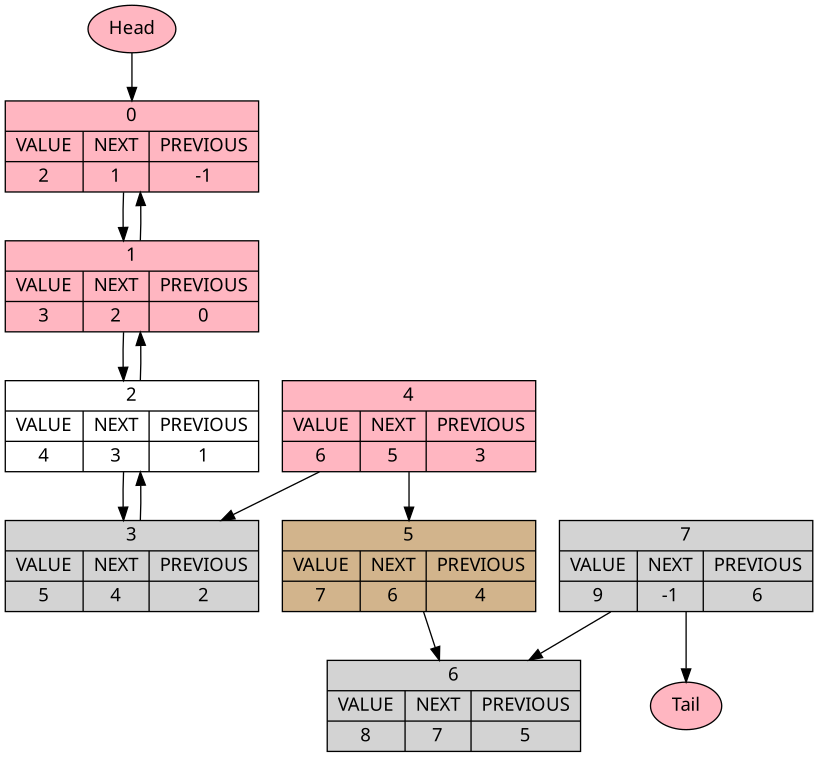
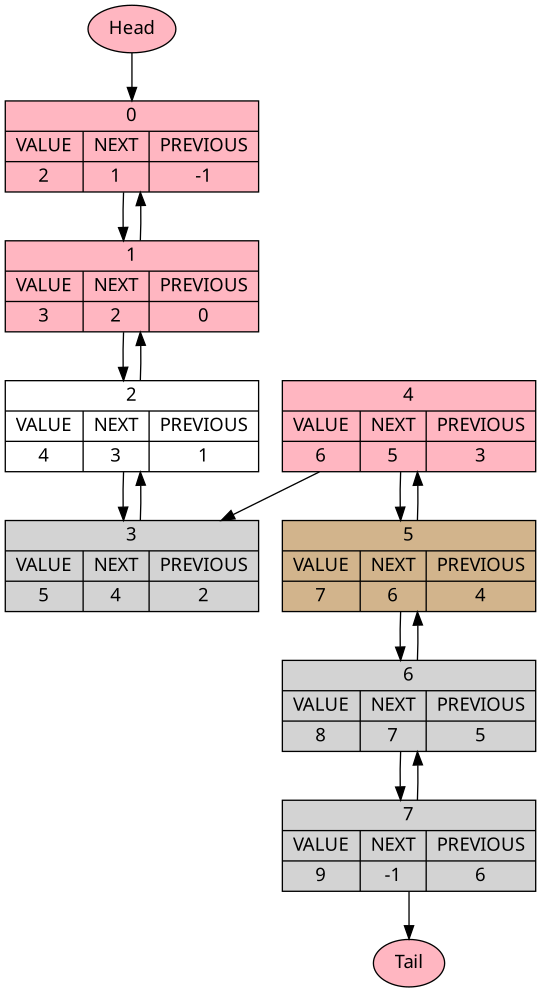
none -> (418, 503)
none -> (418, 643)
none -> (400, 769)
